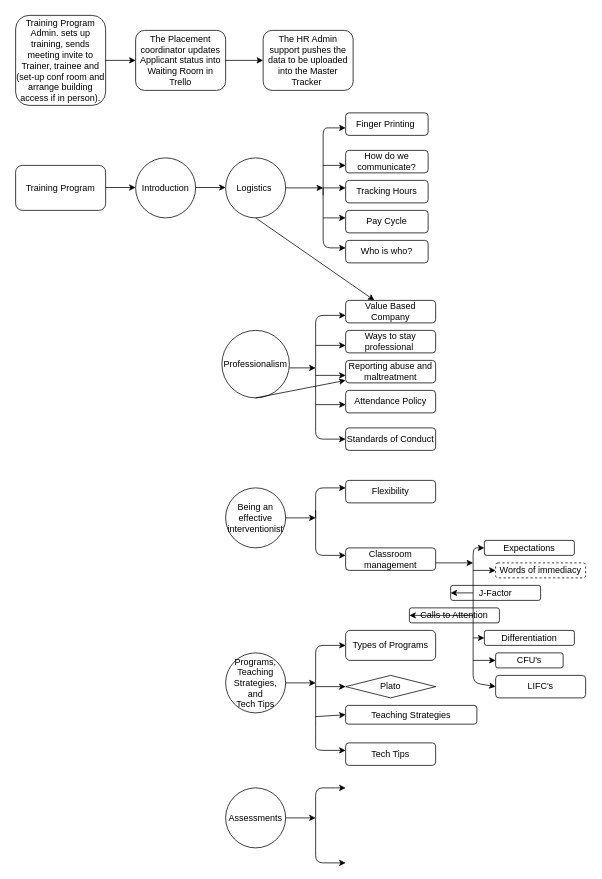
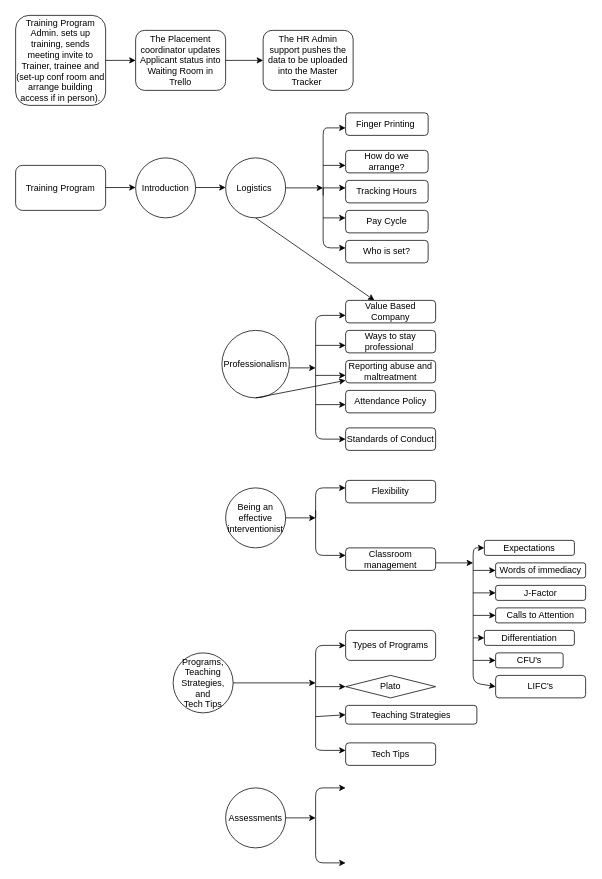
(387, 162) -> (387, 162)
(387, 252) -> (387, 252)
(540, 570) -> (540, 570)
(495, 593) -> (540, 593)
(454, 615) -> (540, 615)
(255, 683) -> (203, 683)
